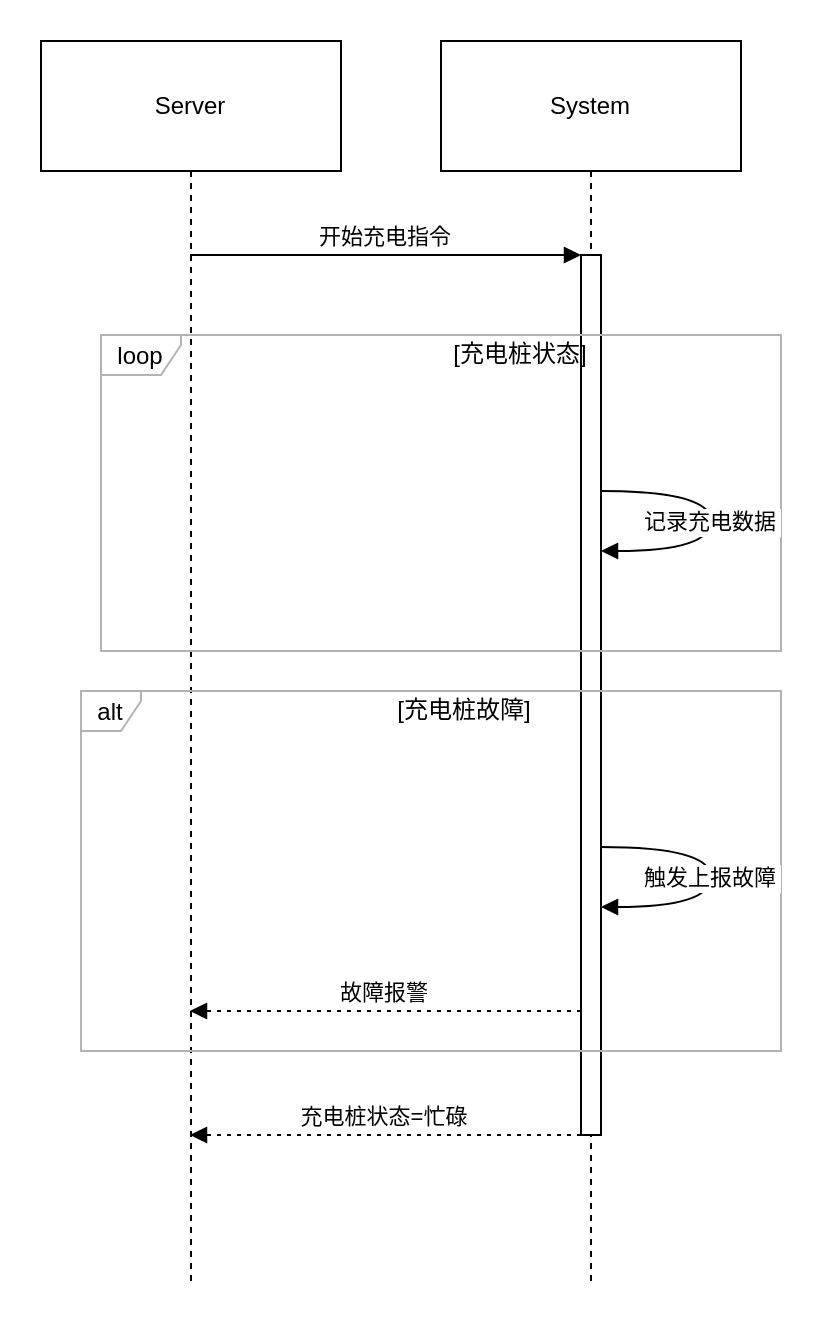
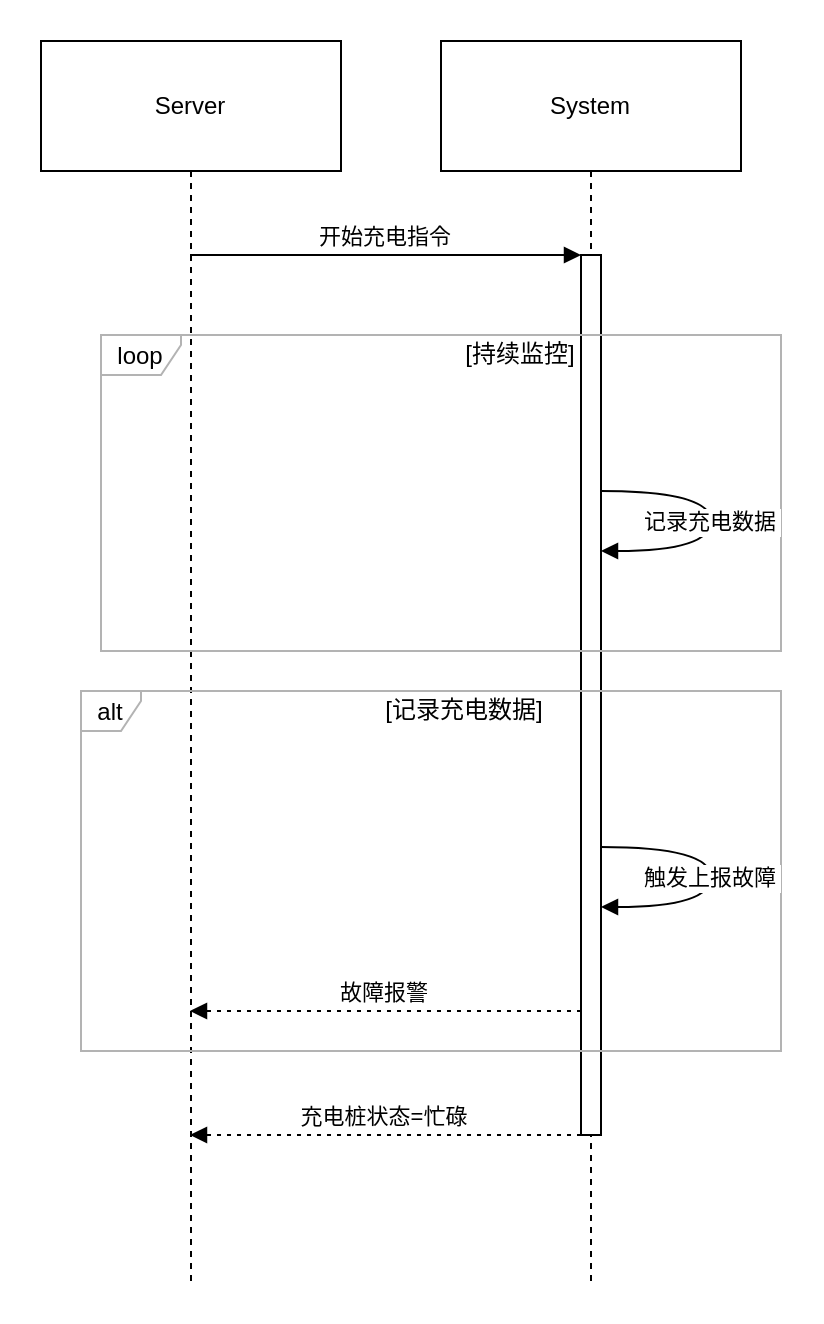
(521, 355) -> (521, 355)
(465, 711) -> (465, 711)
